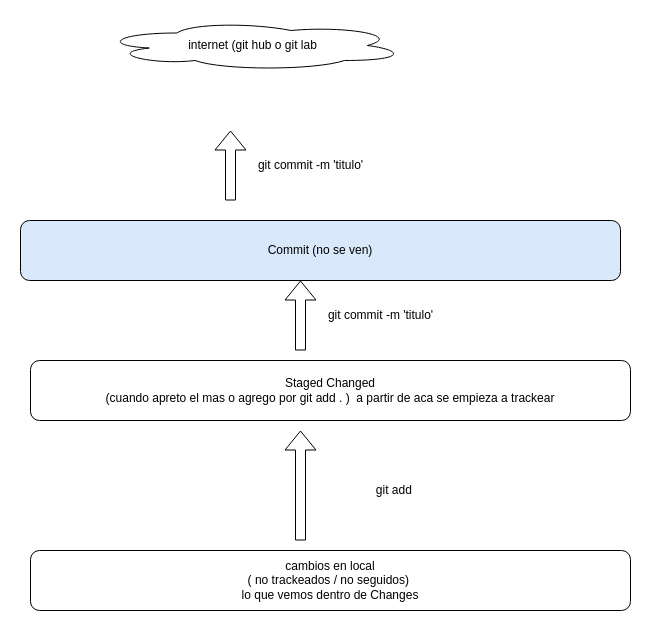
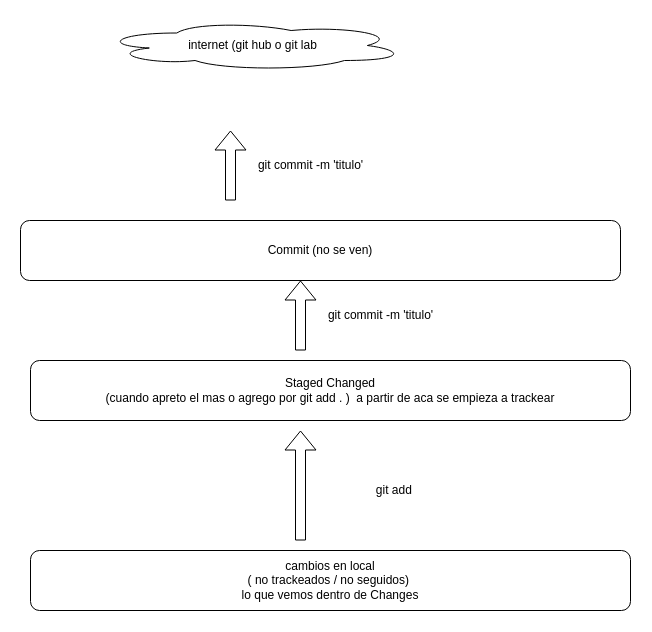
(321, 251) -> (321, 251)
